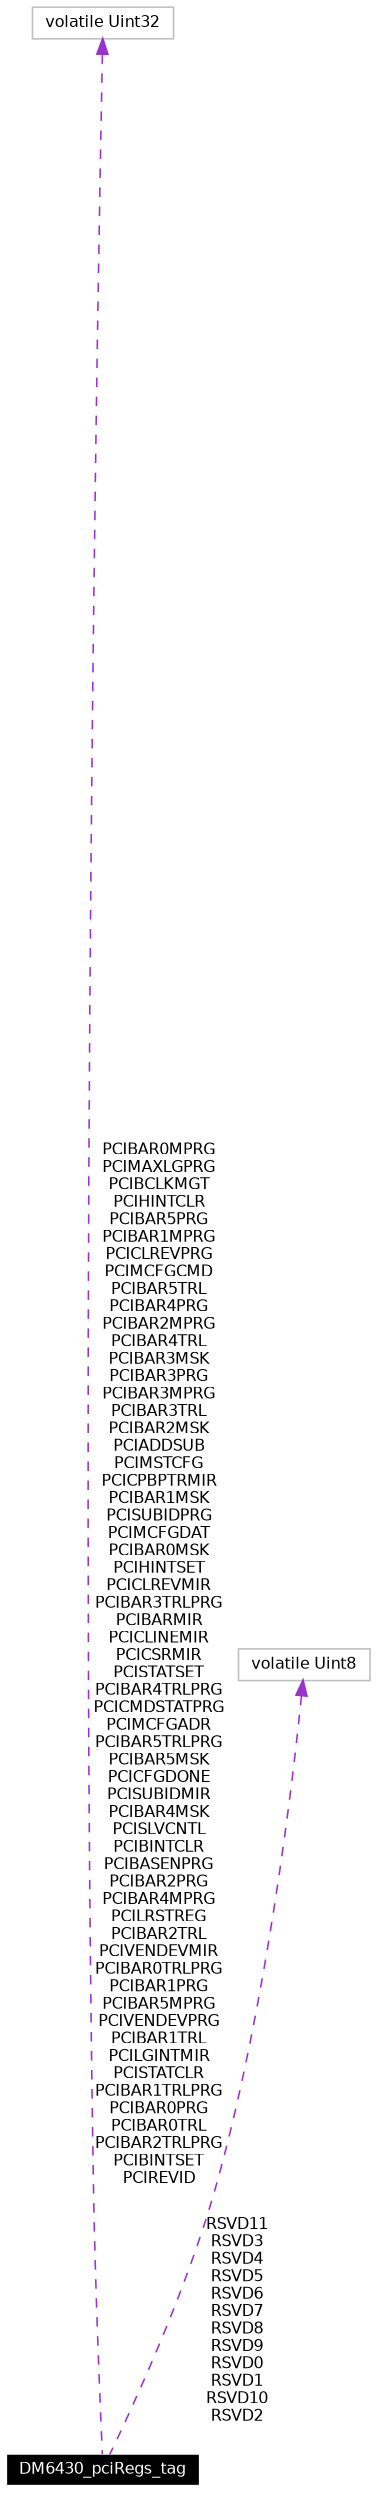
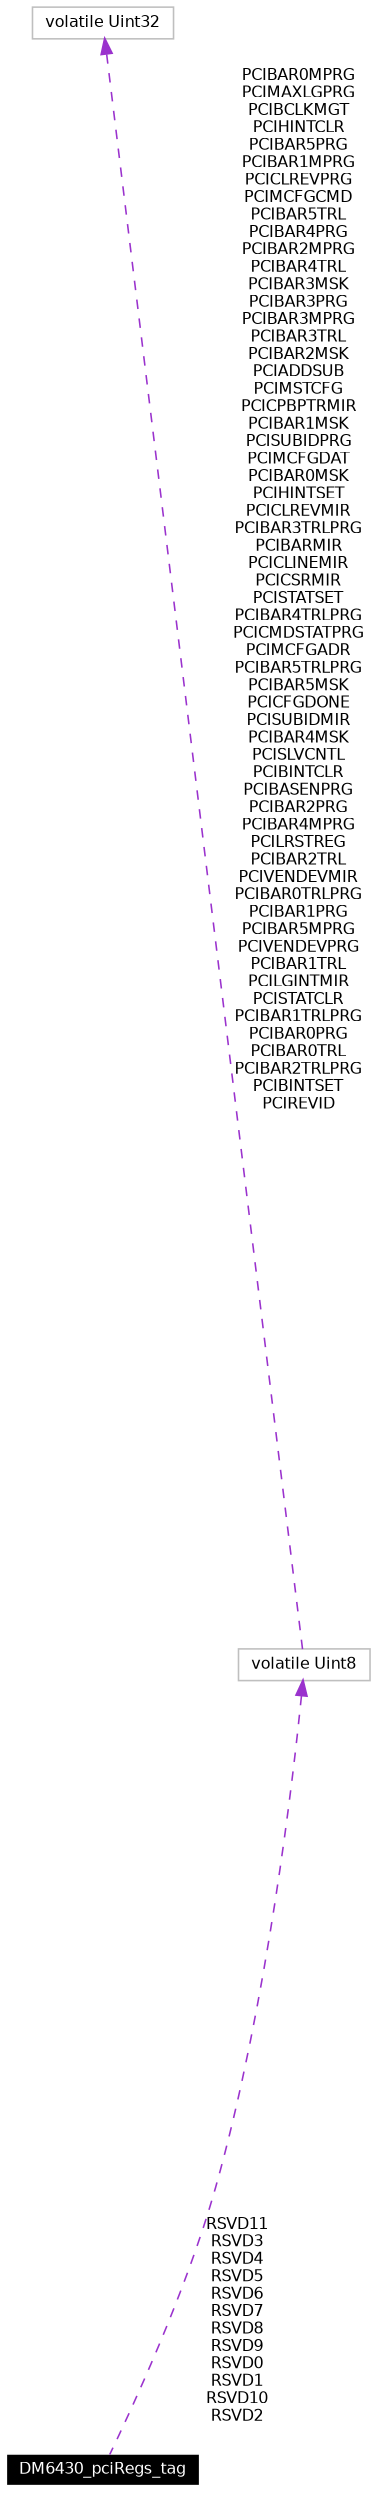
(89, 1254) -> (205, 852)
